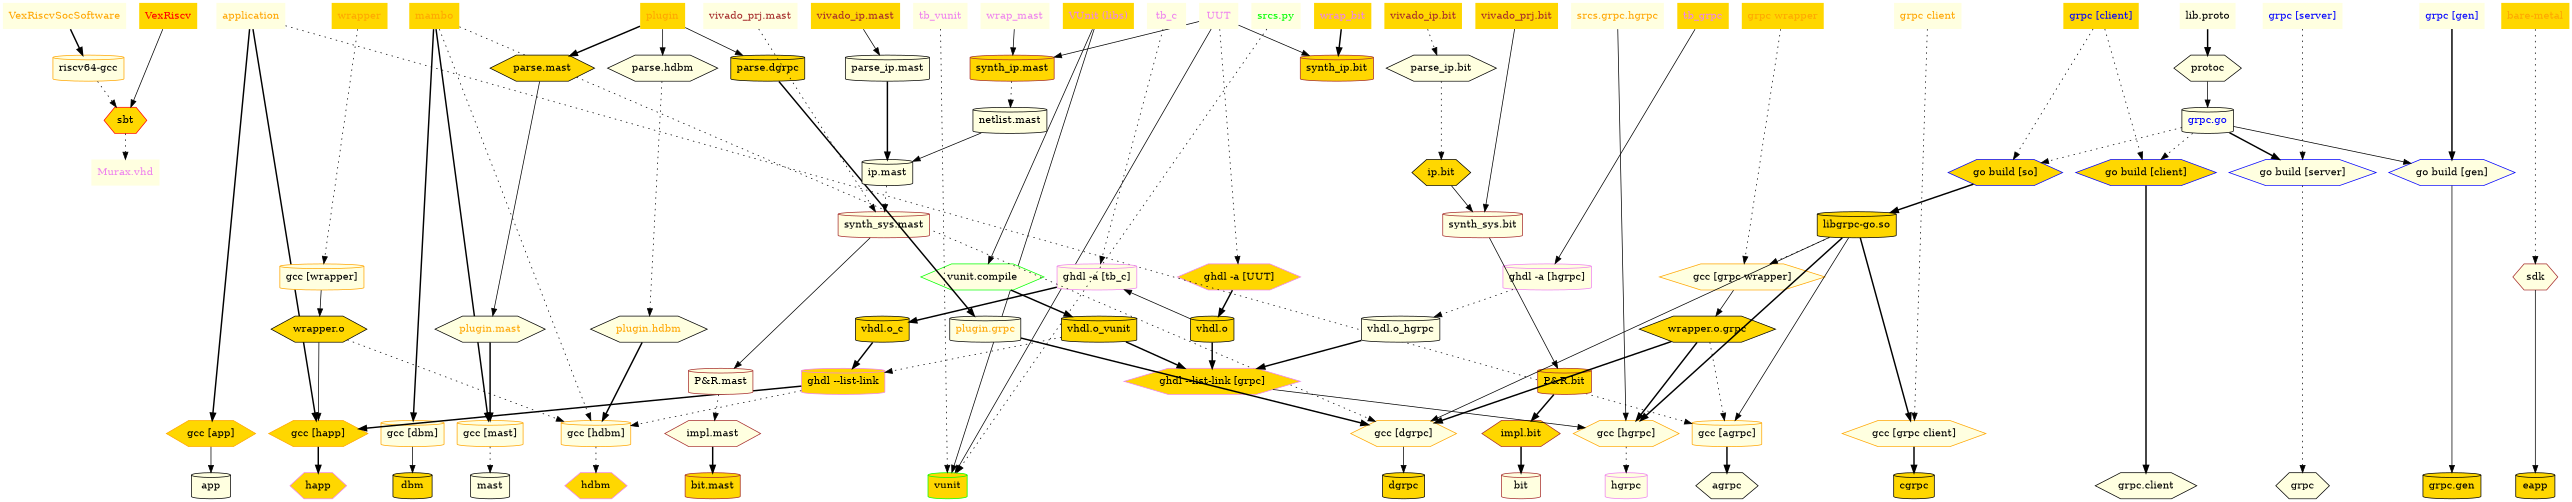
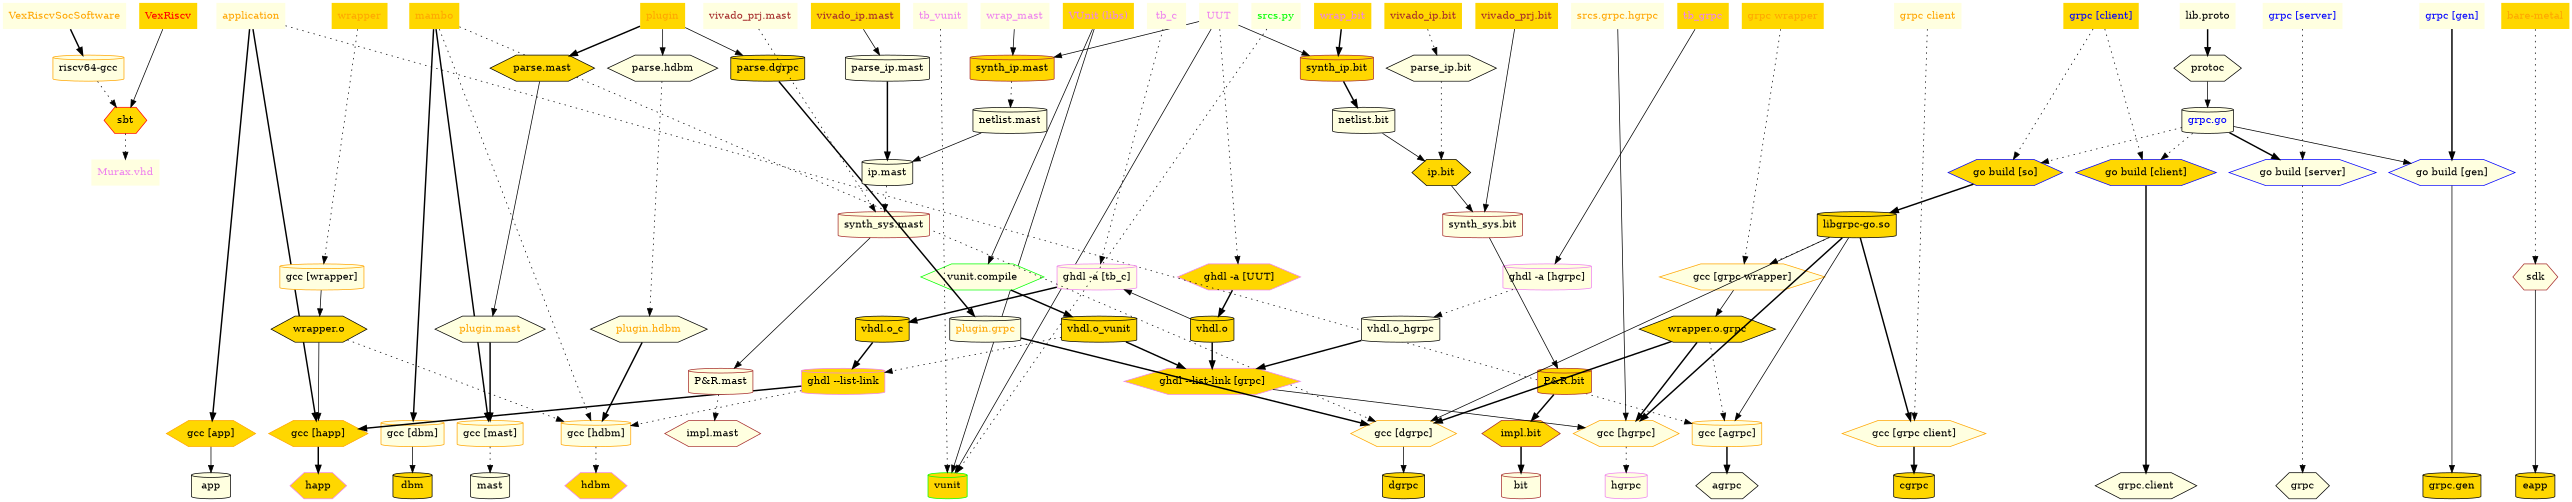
none -> (1364, 120)
(713, 486) -> none
